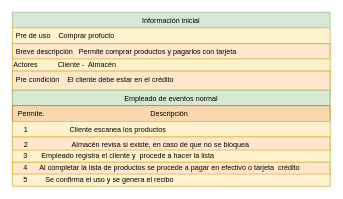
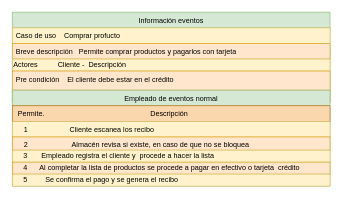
(171, 20) -> (171, 20)
(71, 36) -> (73, 36)
(75, 65) -> (82, 65)
(113, 130) -> (106, 130)
(99, 180) -> (101, 180)
